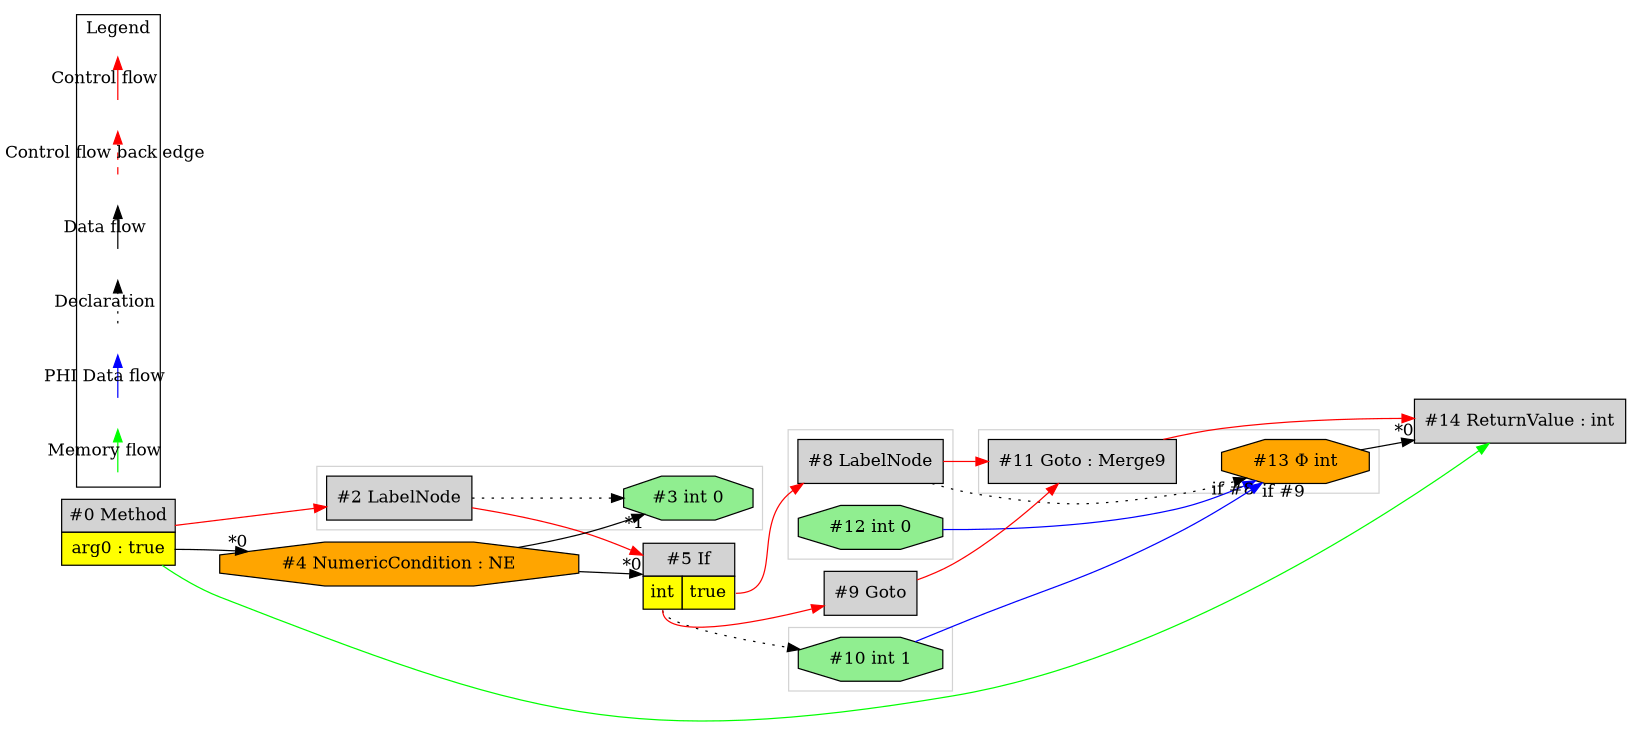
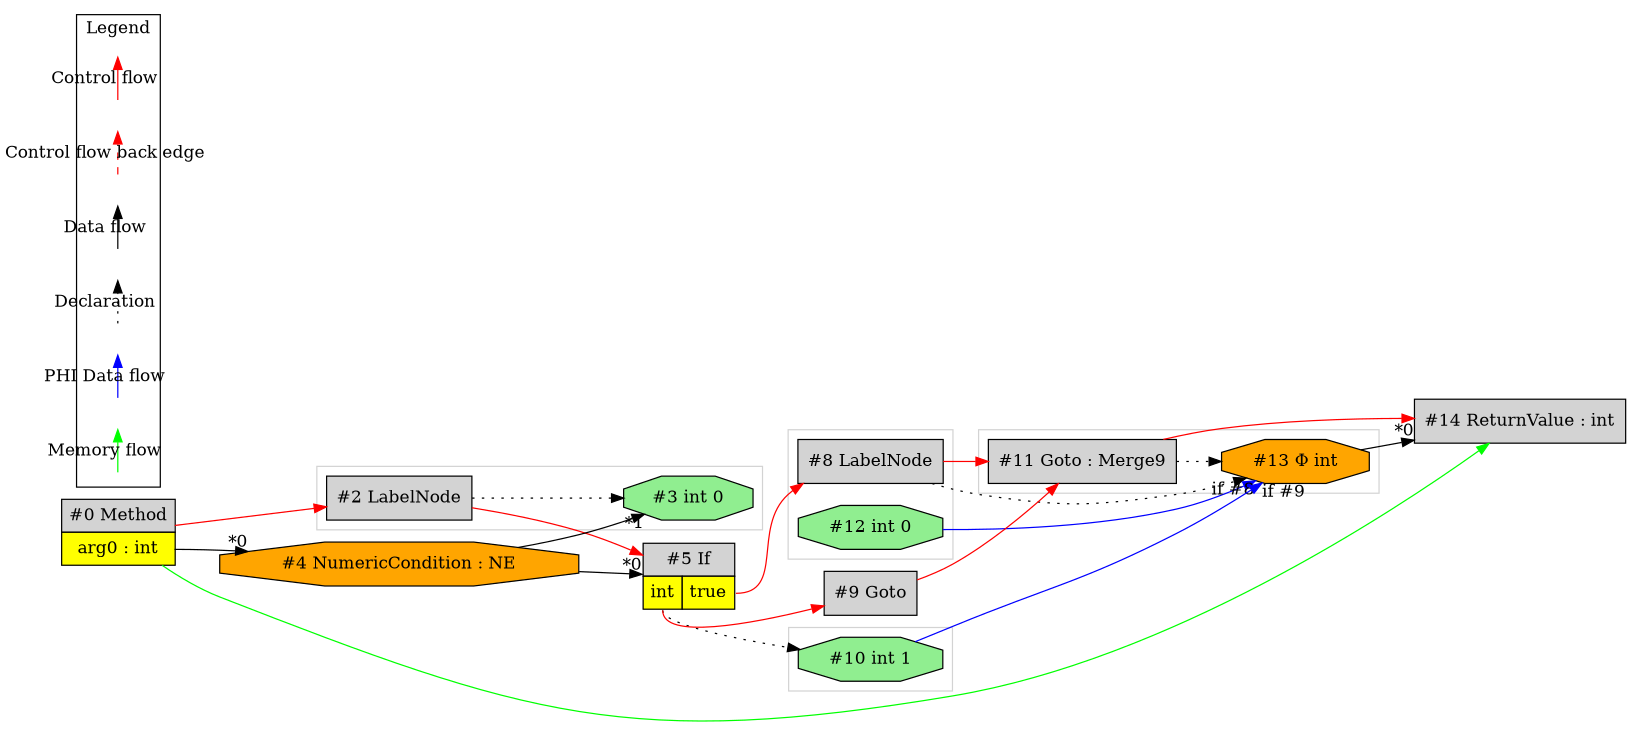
none -> (1193, 461)
(118, 548) -> (118, 548)
